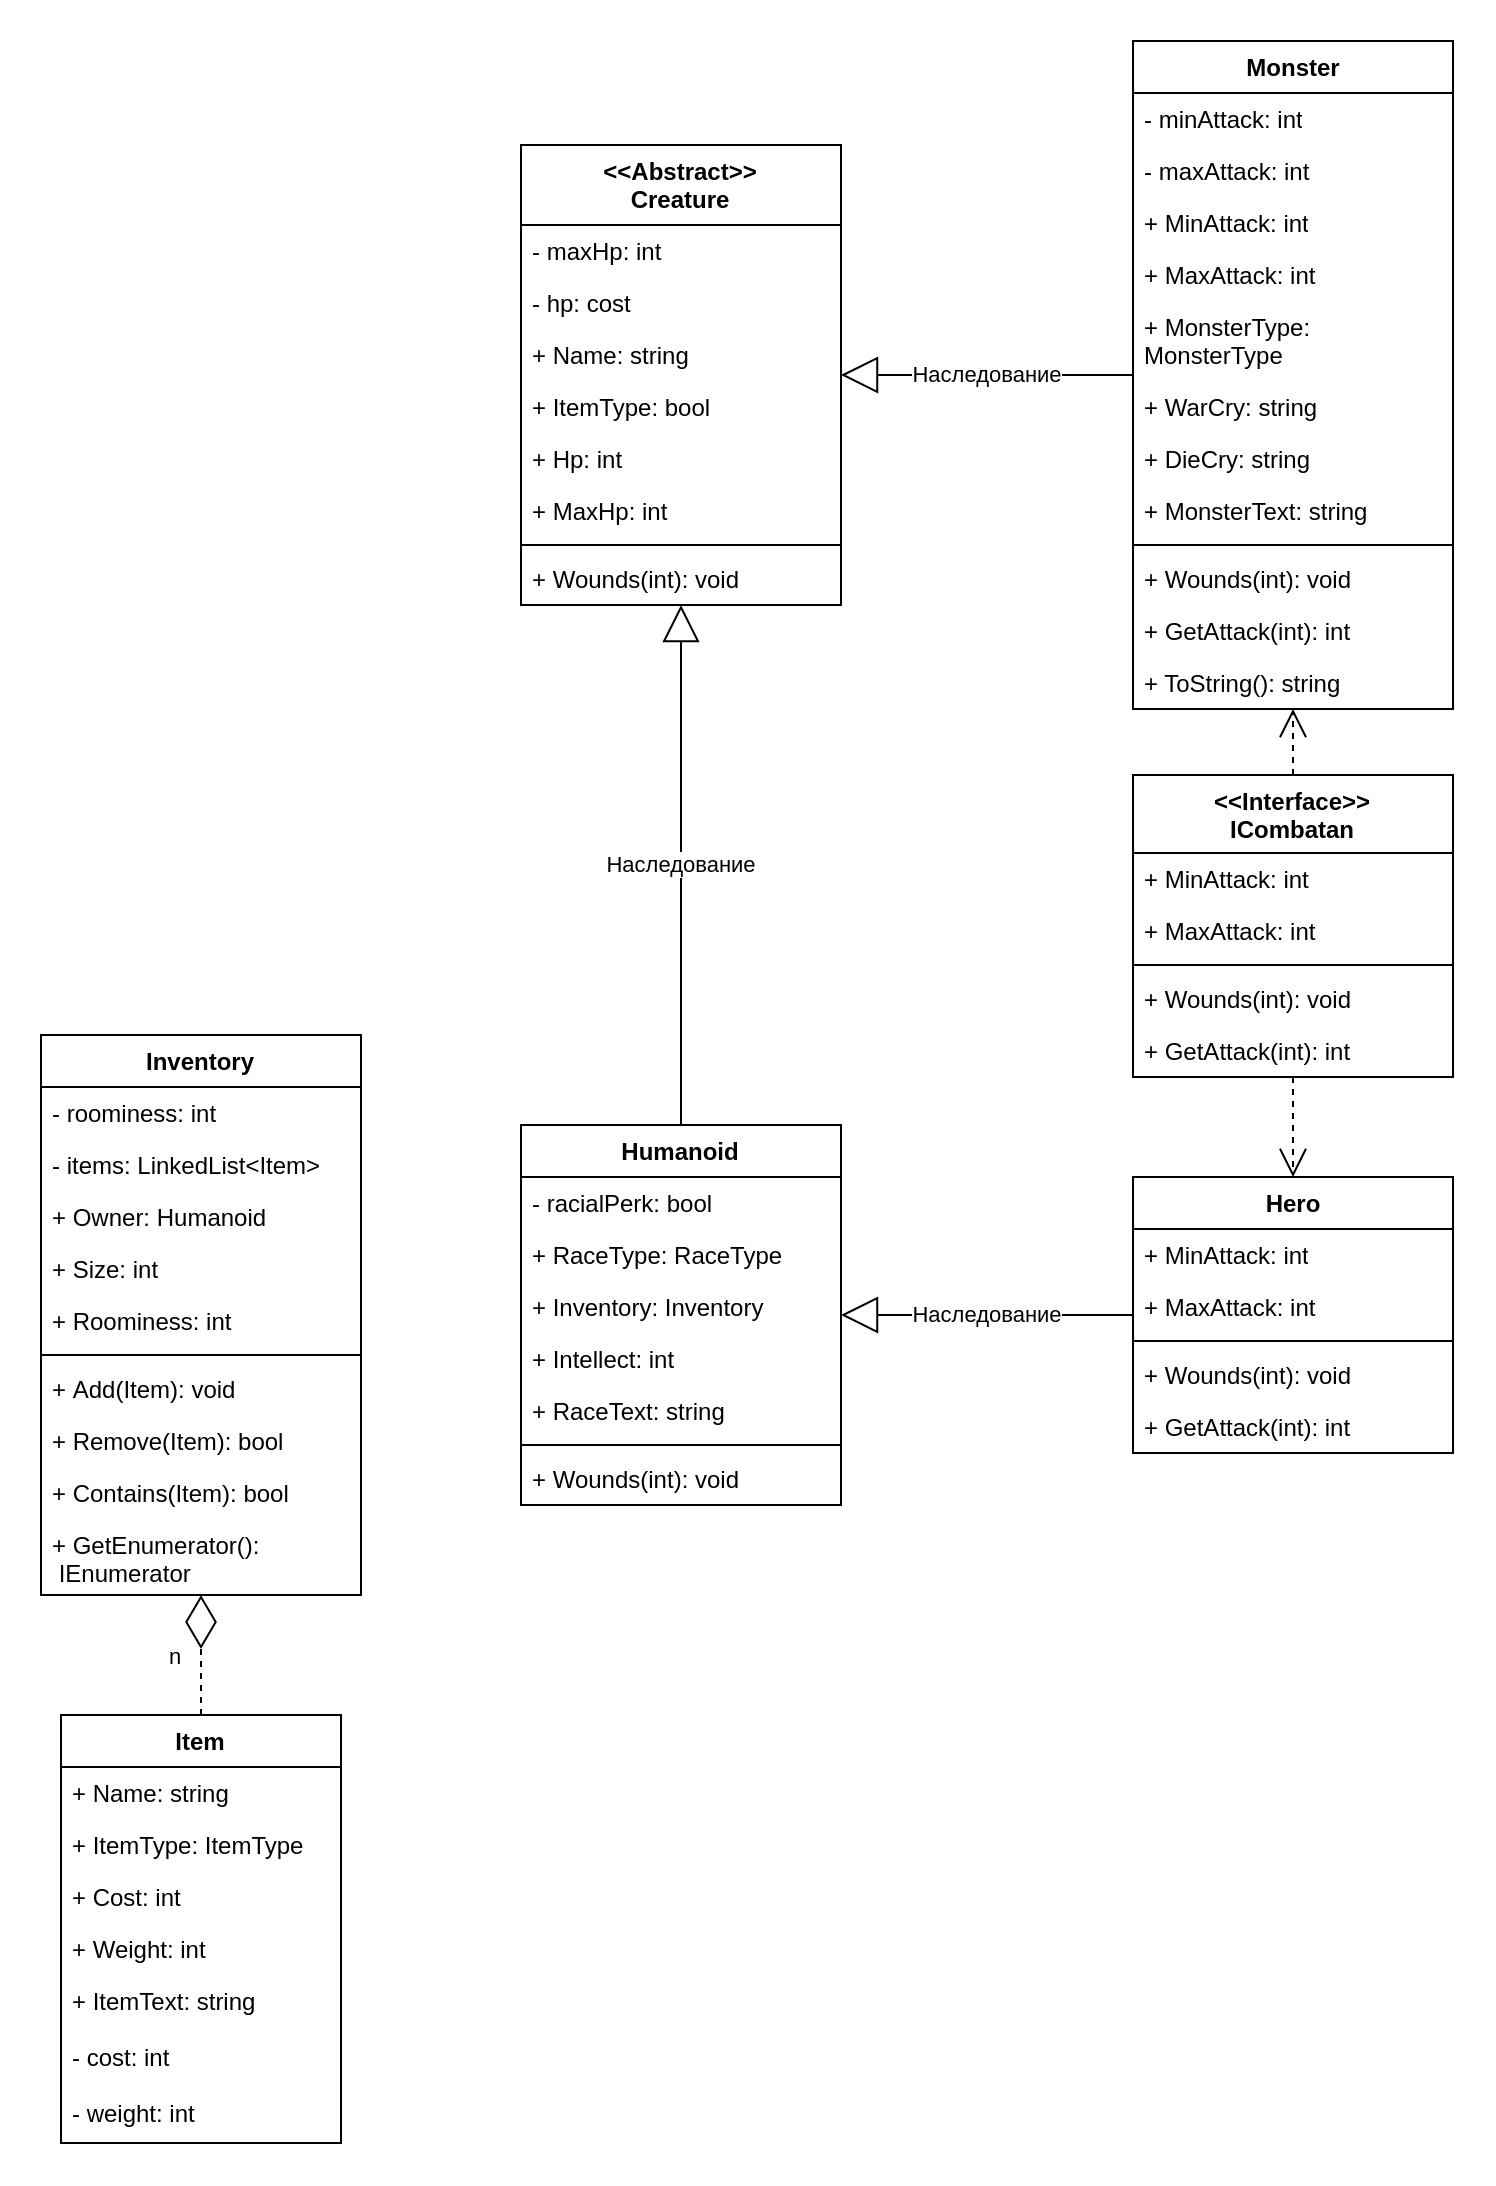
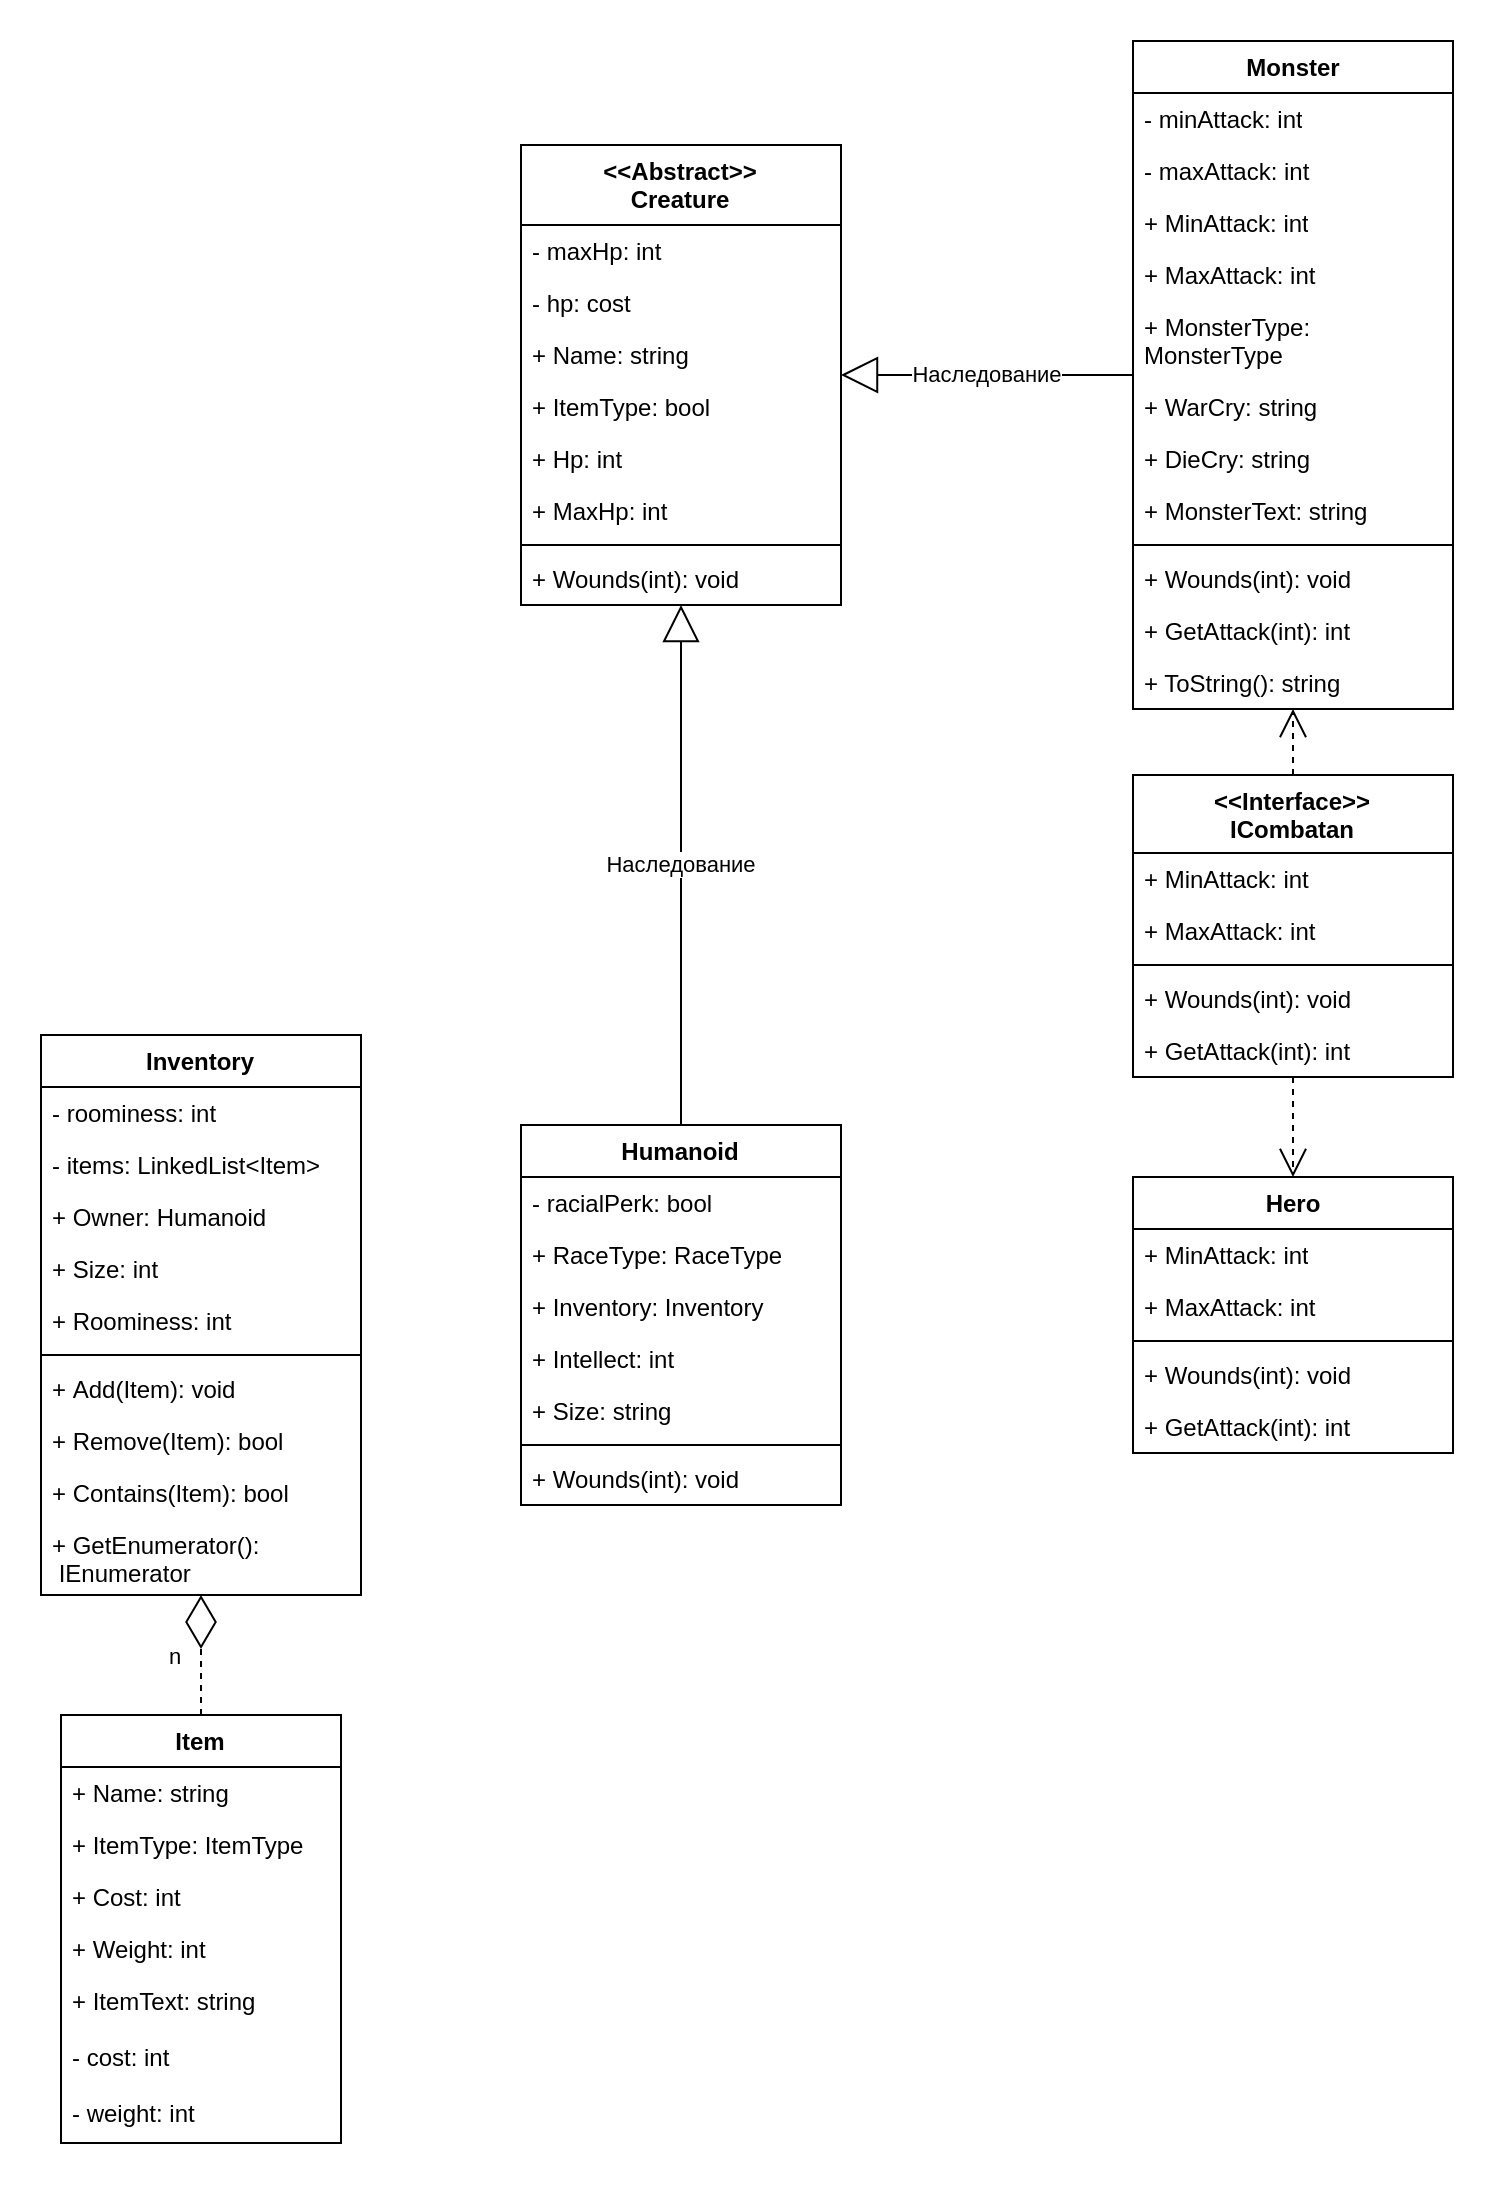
(1004, 1315) -> none
(644, 1412) -> (614, 1412)
